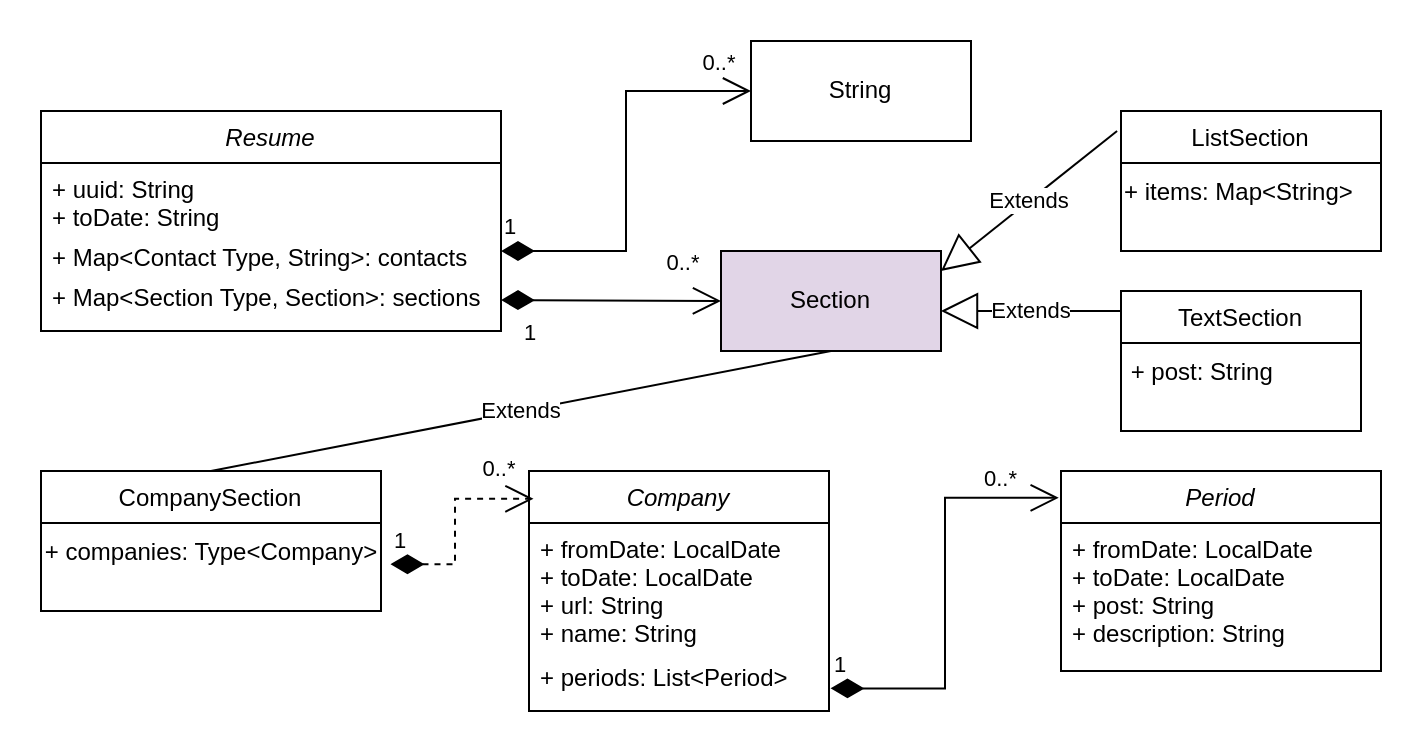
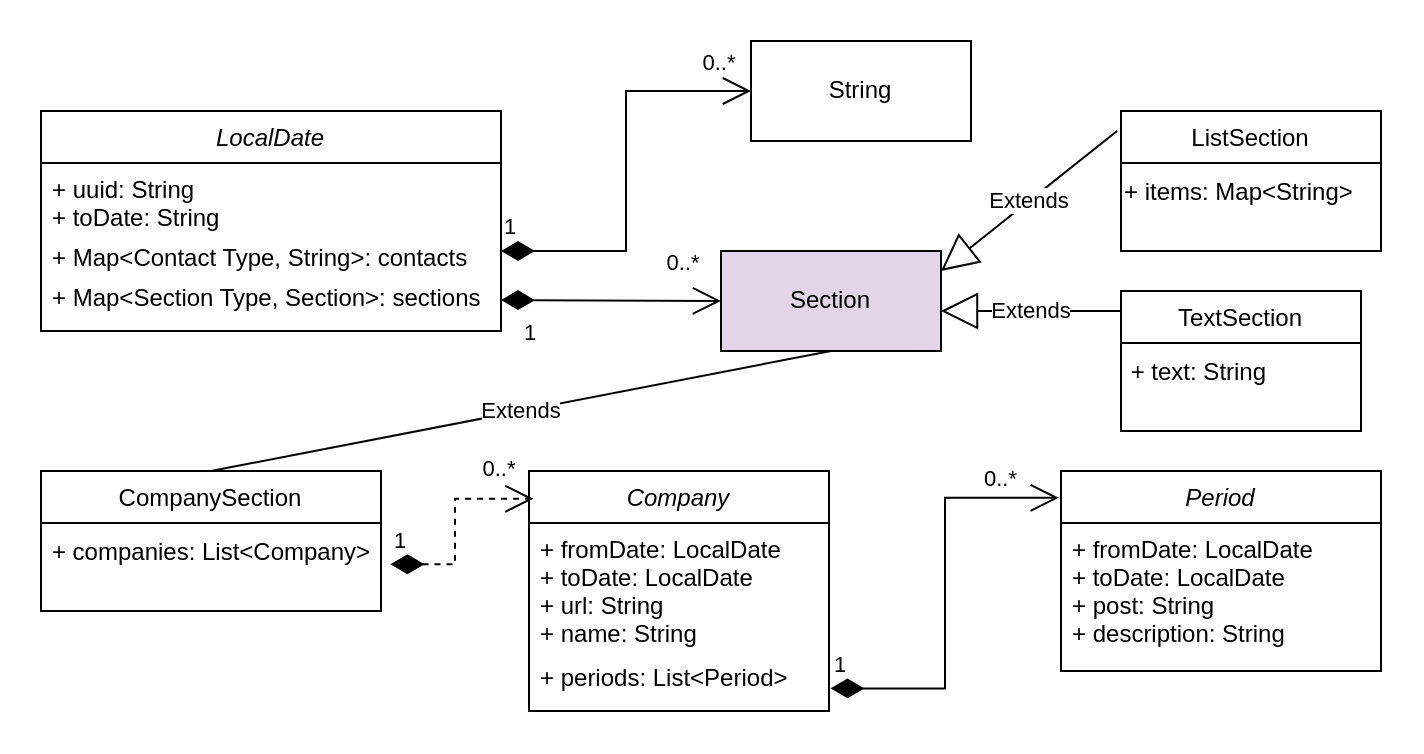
(270, 138) -> (270, 138)
(1207, 373) -> (1207, 373)
(212, 553) -> (212, 553)
